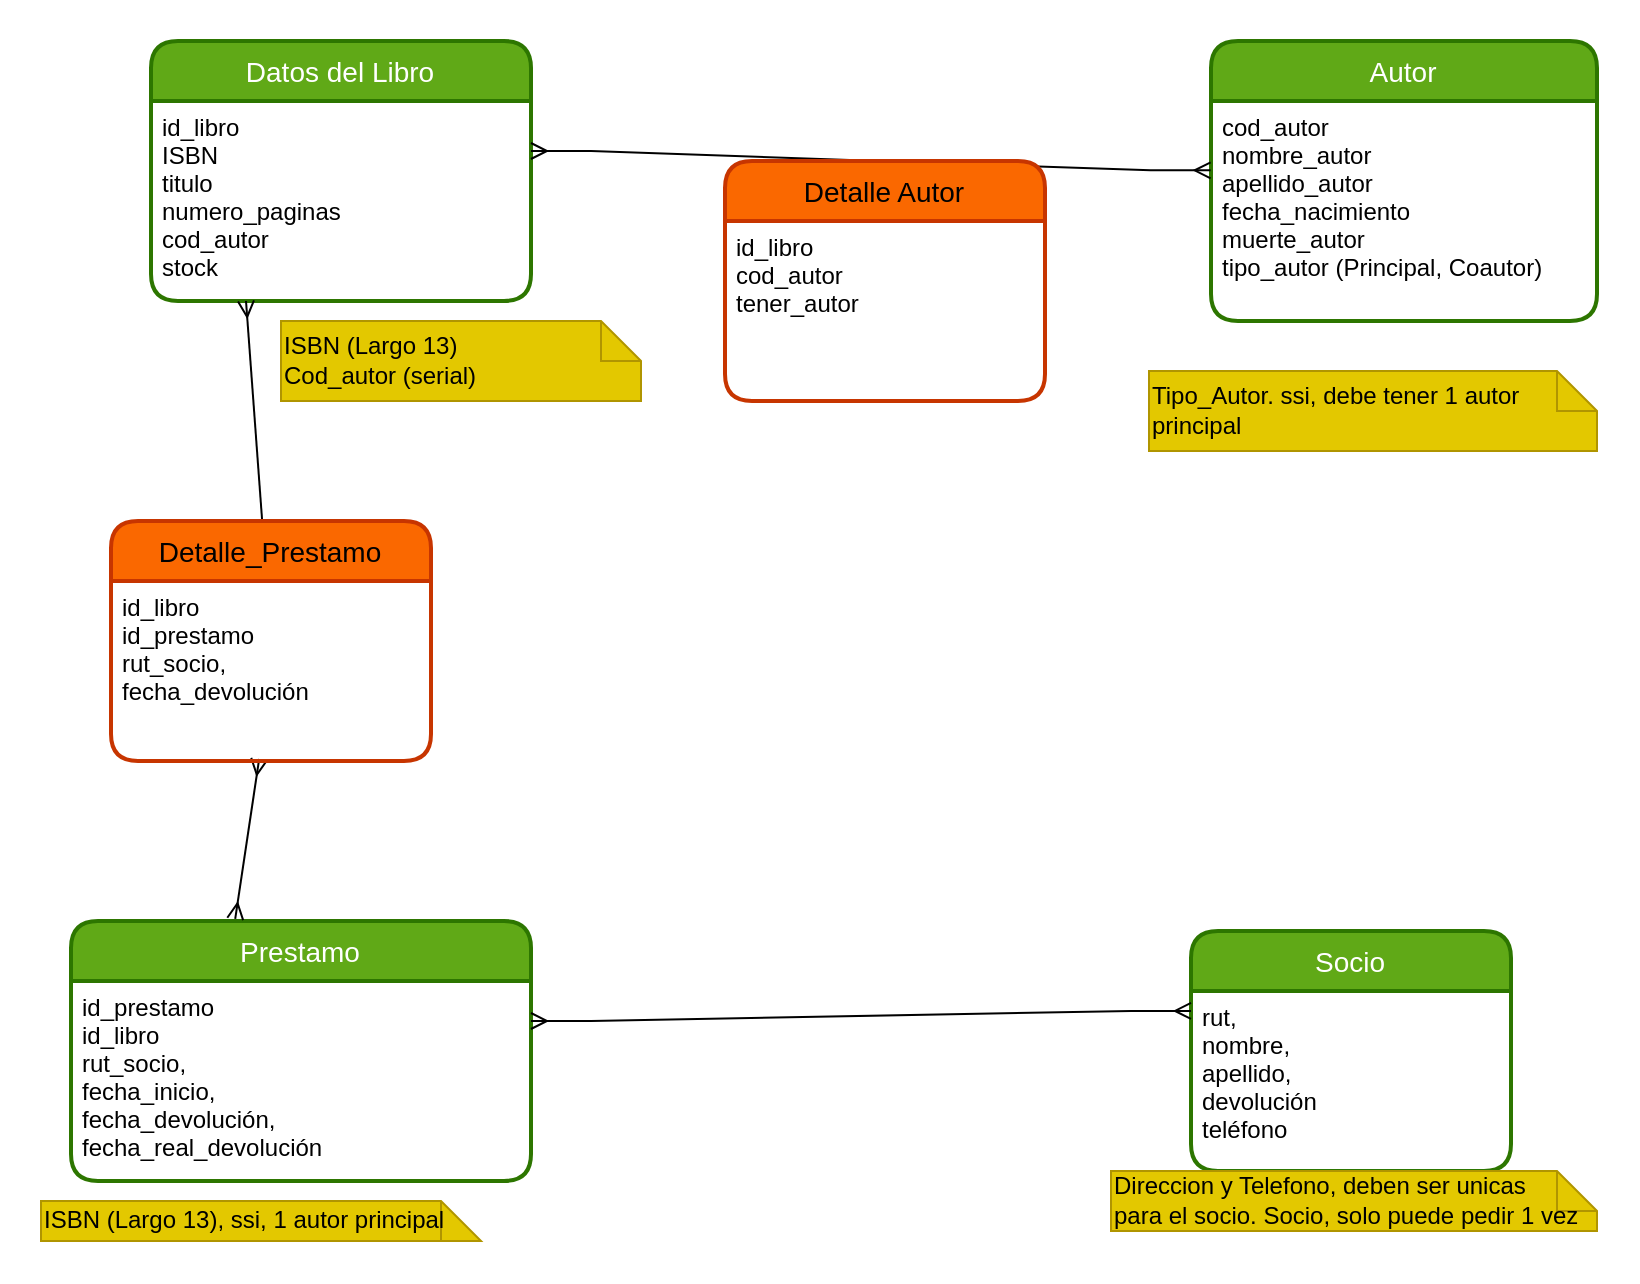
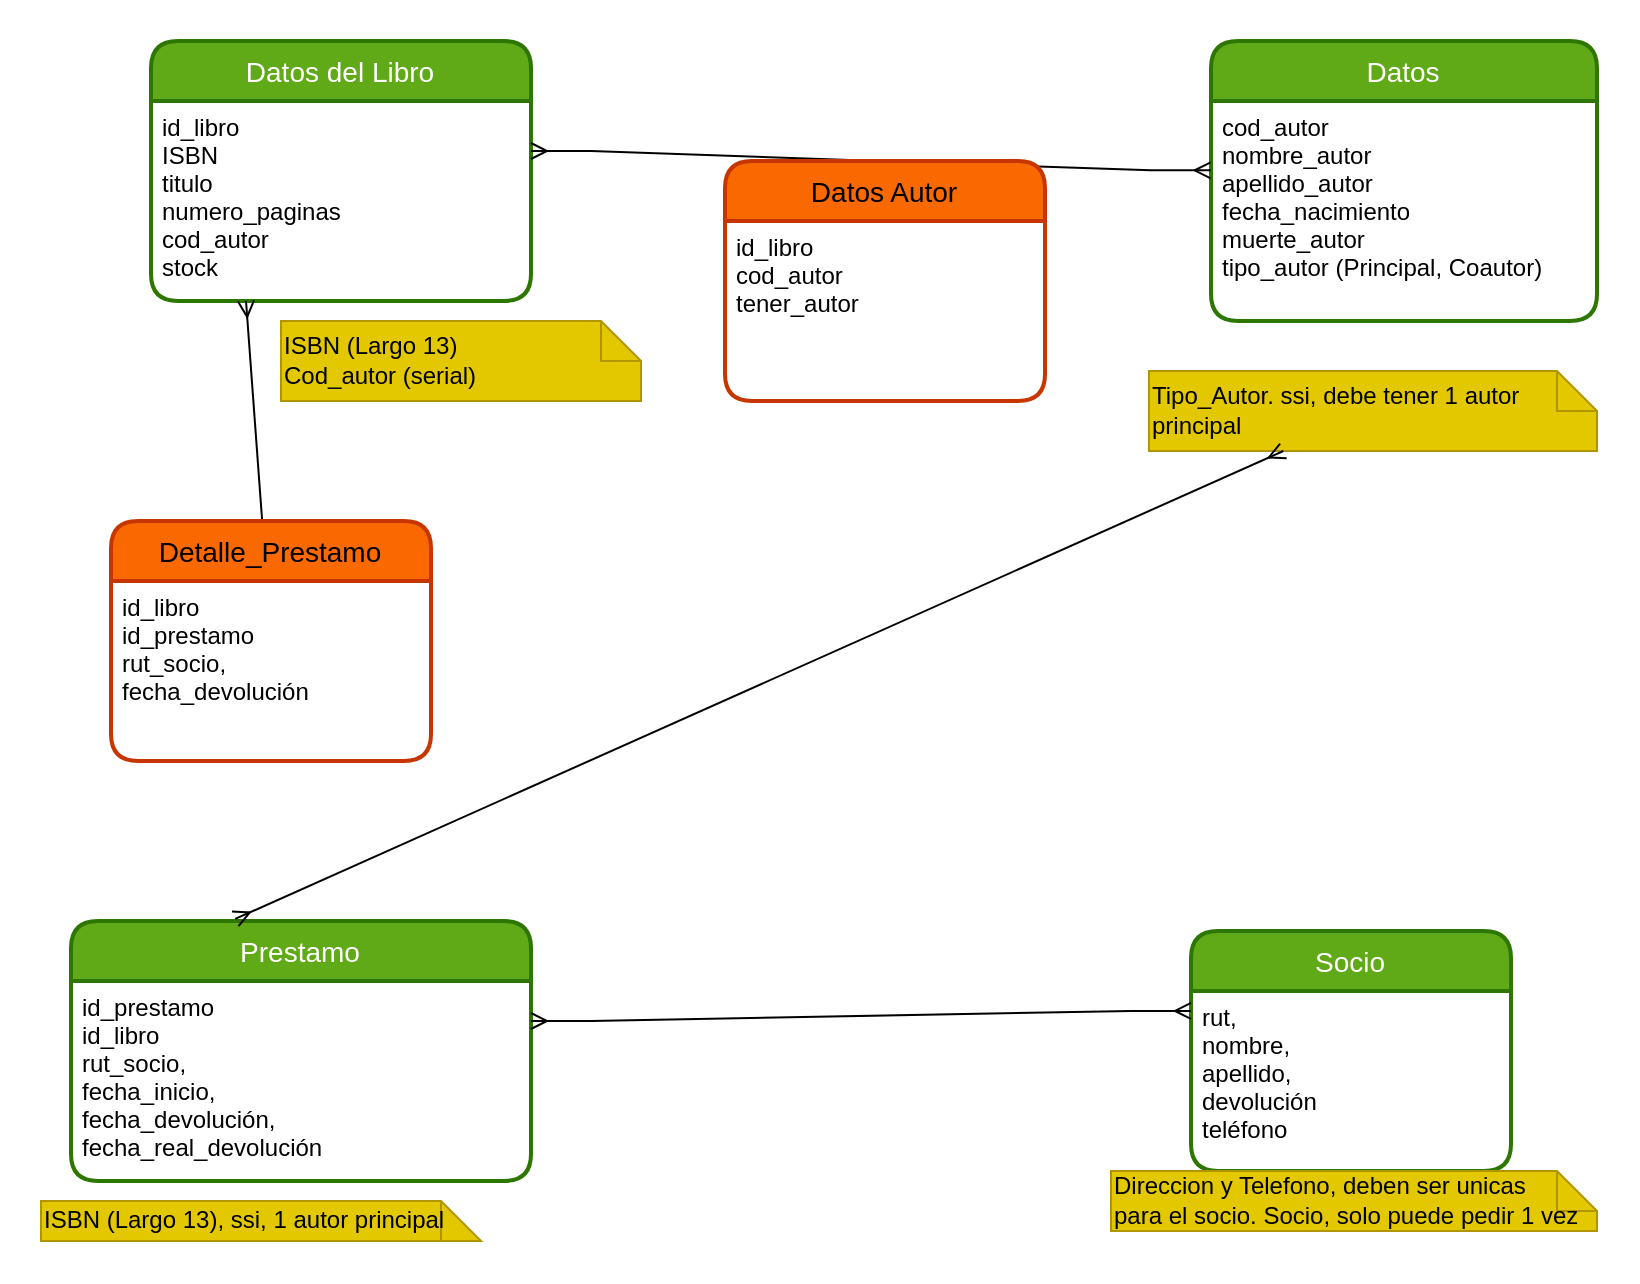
(1403, 73) -> (1403, 73)
(884, 193) -> (884, 193)
(247, 842) -> (759, 685)
